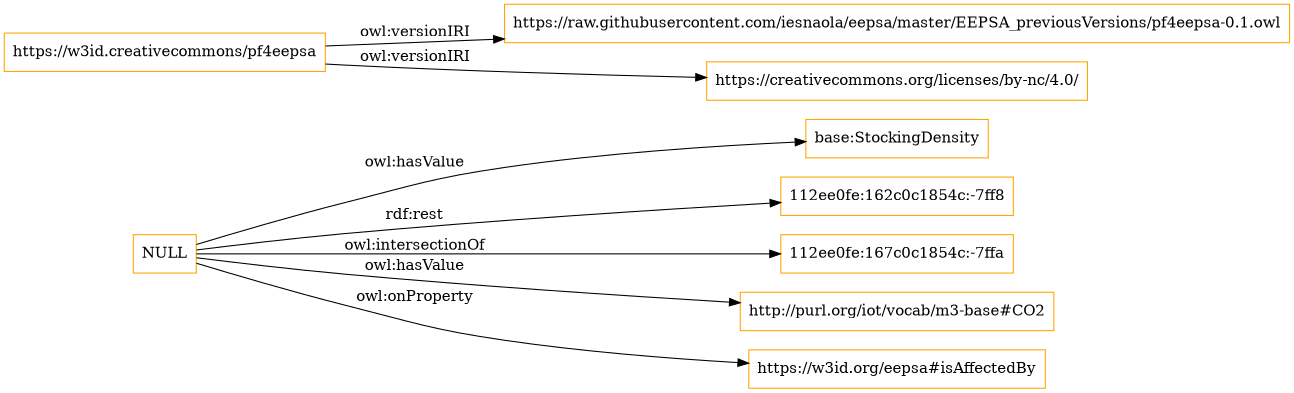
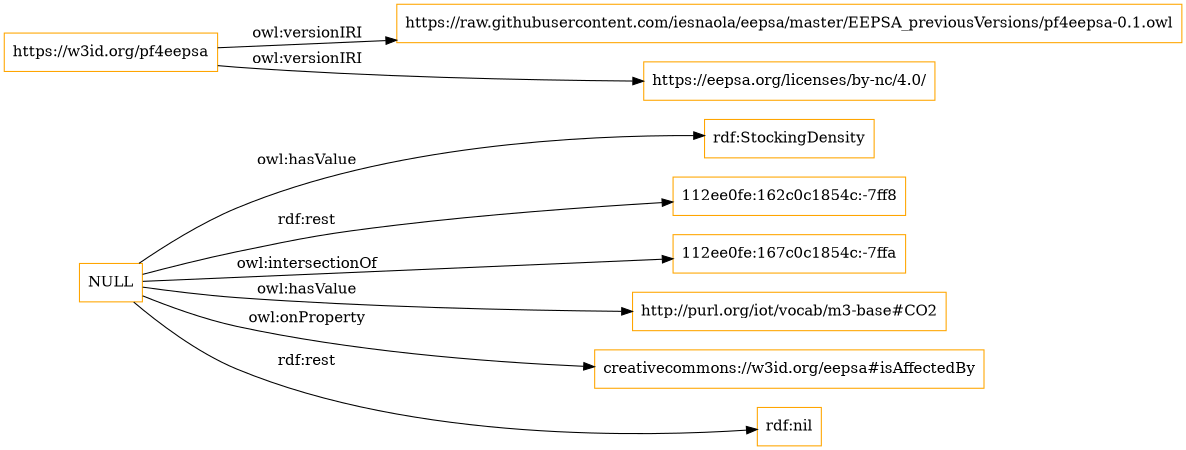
(165, 52) -> (111, 52)
(897, 81) -> (789, 81)
(897, 139) -> (789, 139)
(897, 369) -> (789, 369)
none -> (789, 427)
